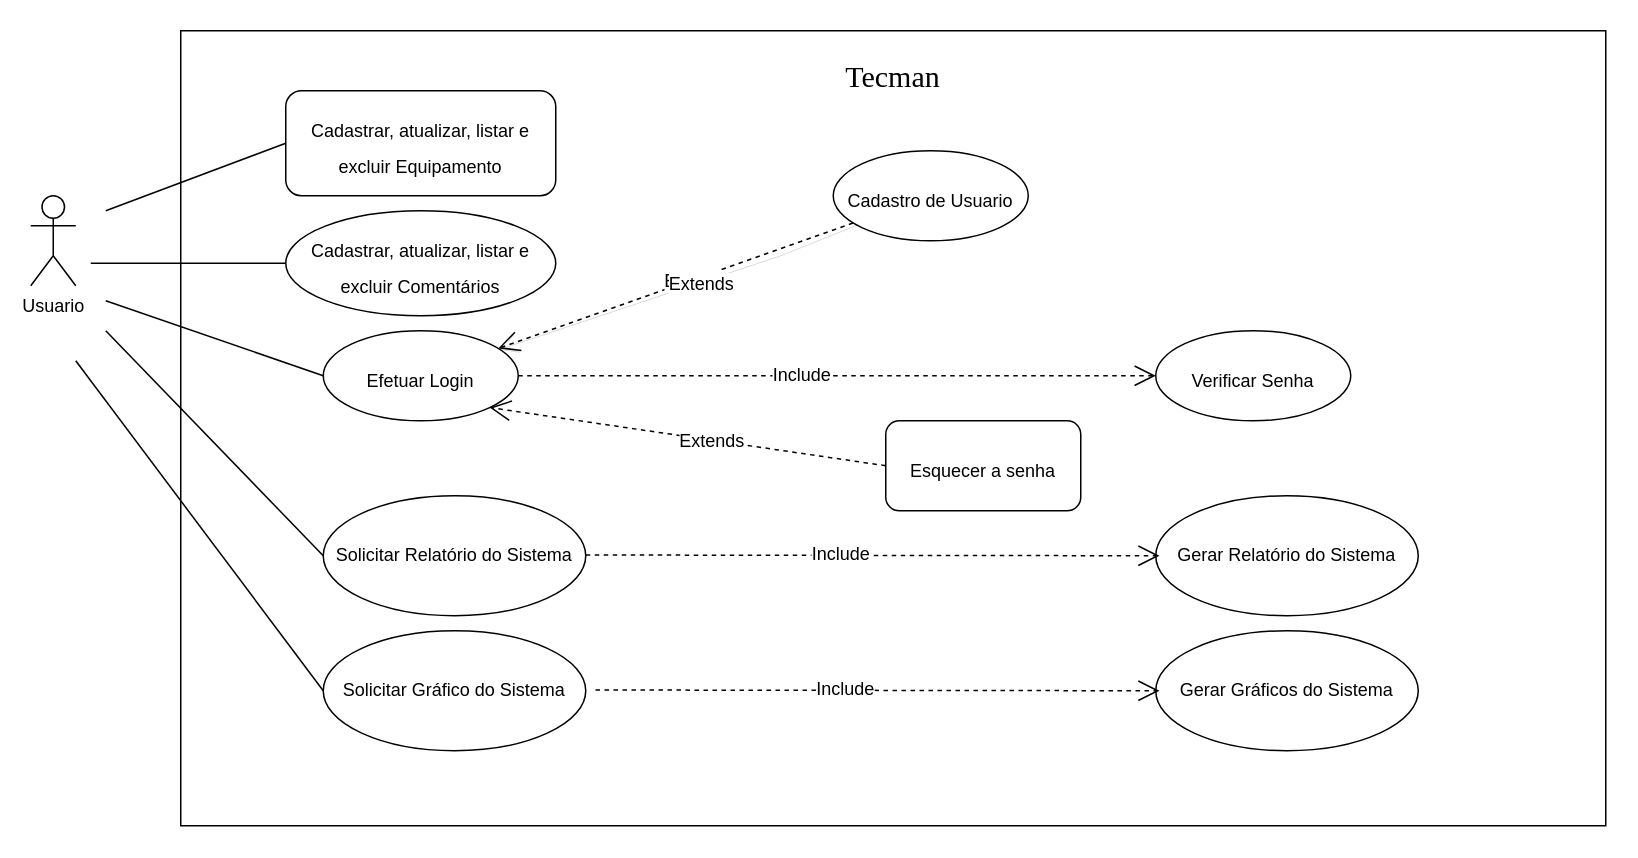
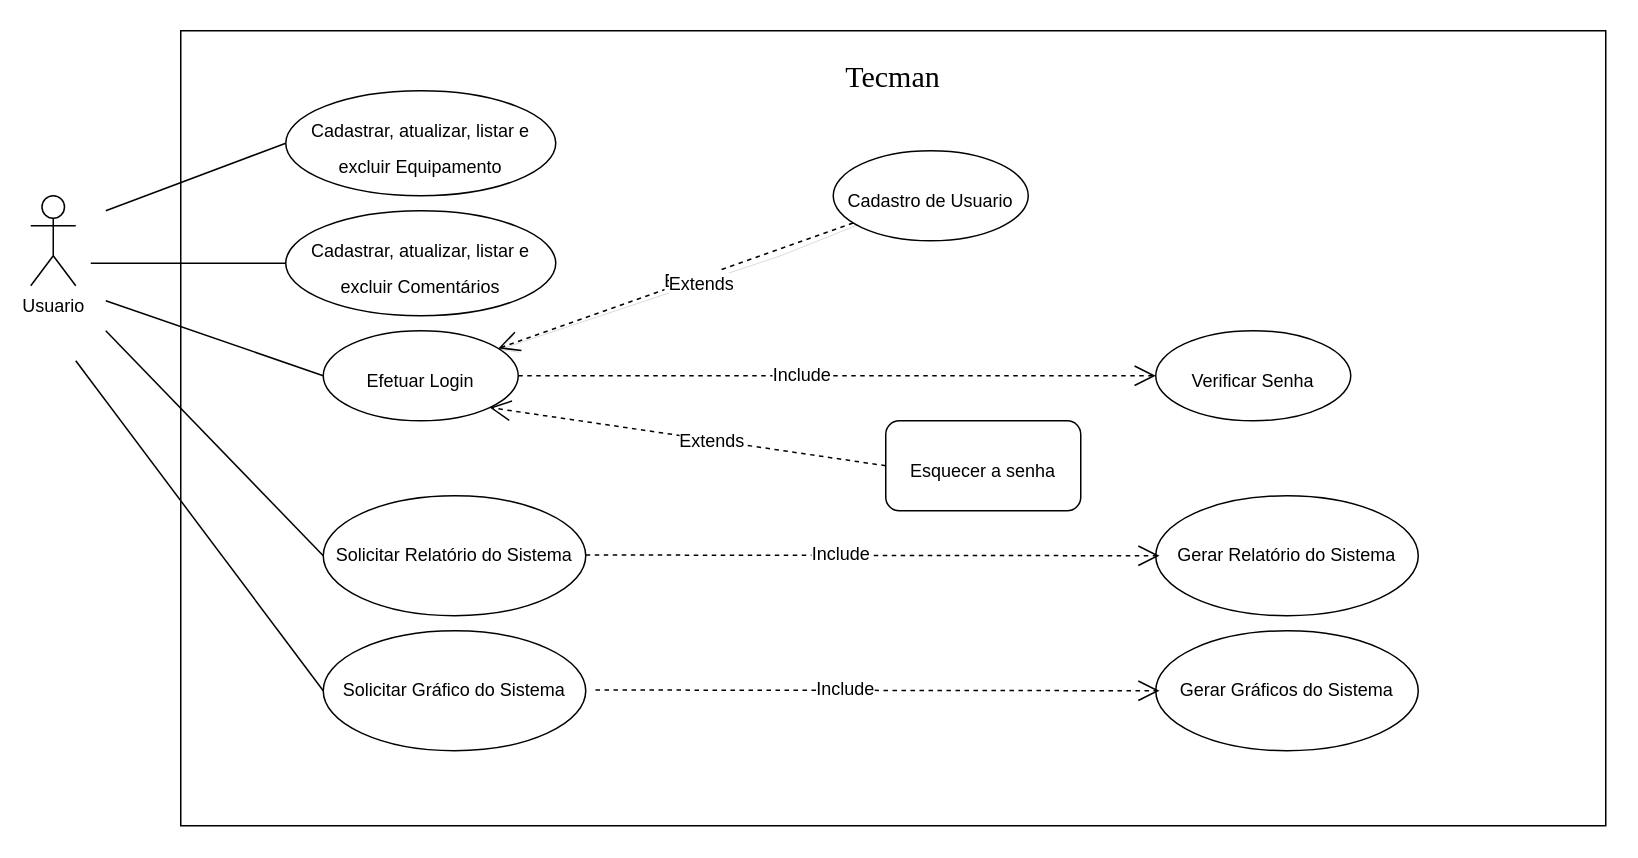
(421, 143) -> (421, 143)
